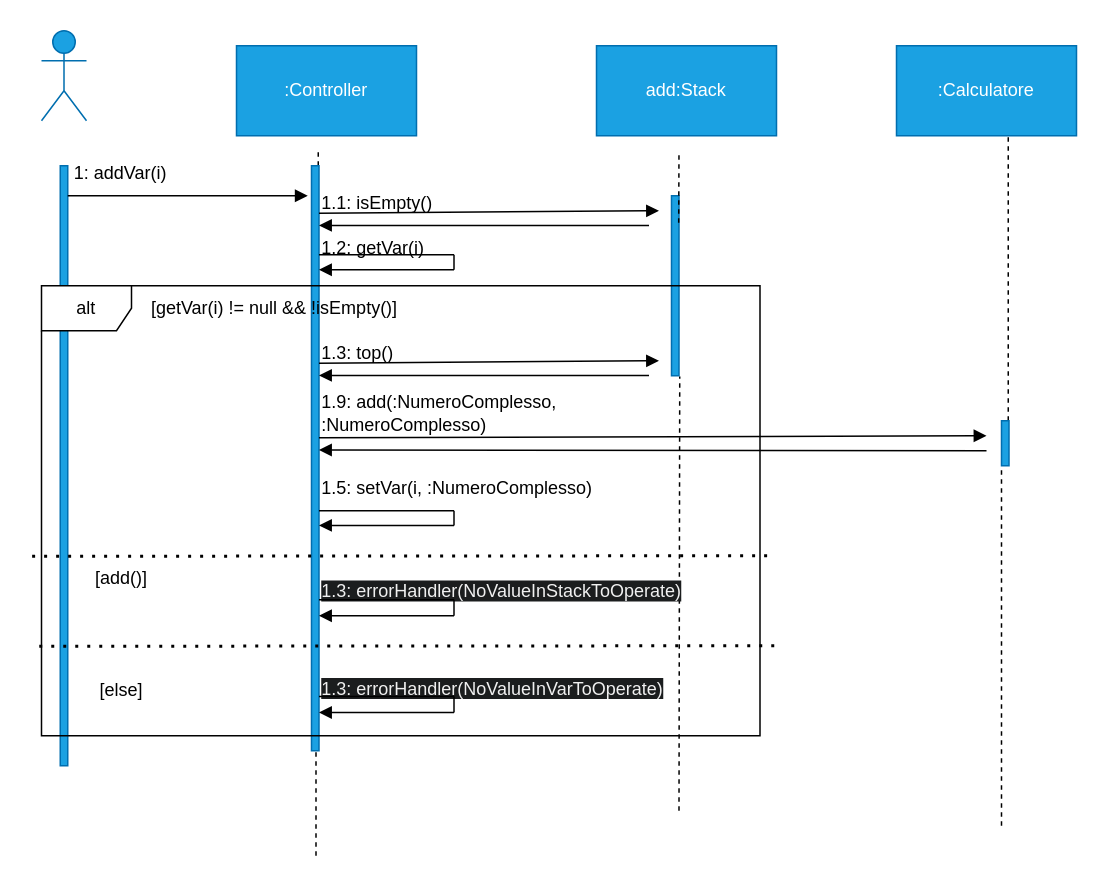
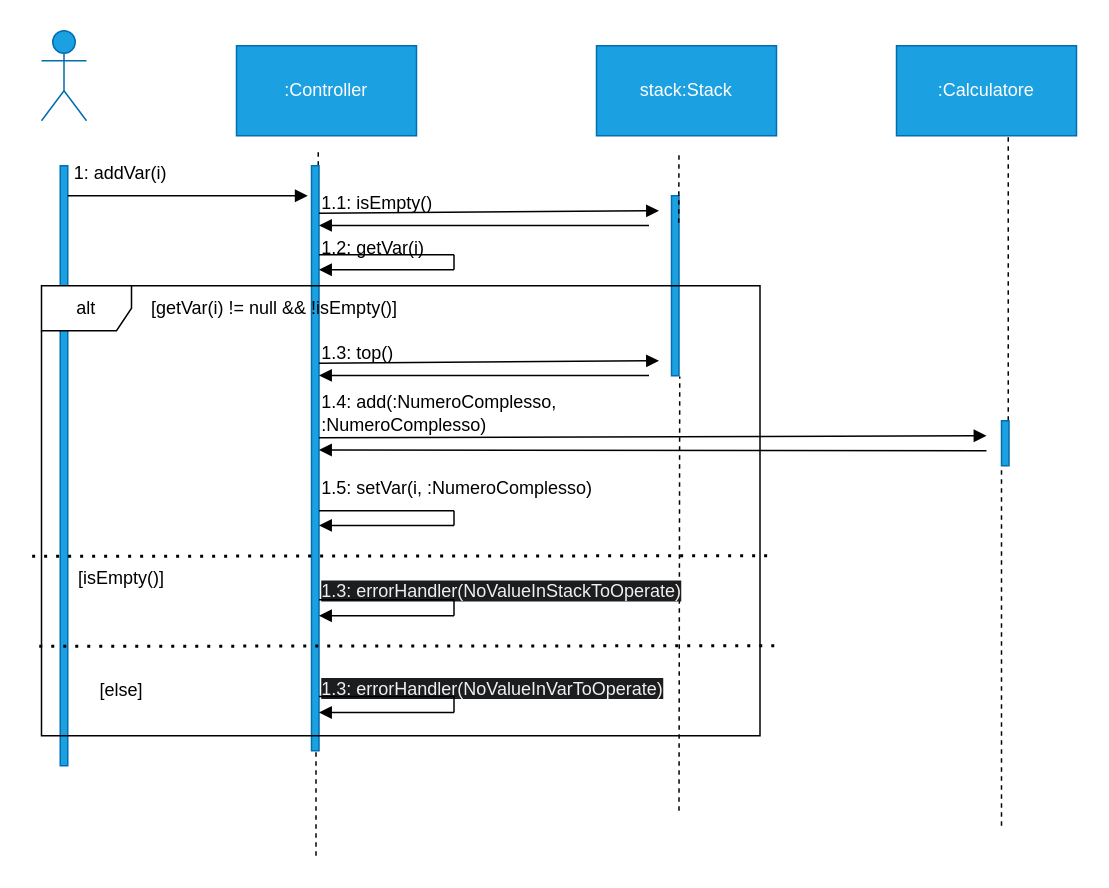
(686, 91) -> (686, 91)
(459, 413) -> (459, 413)
(122, 578) -> (122, 578)
